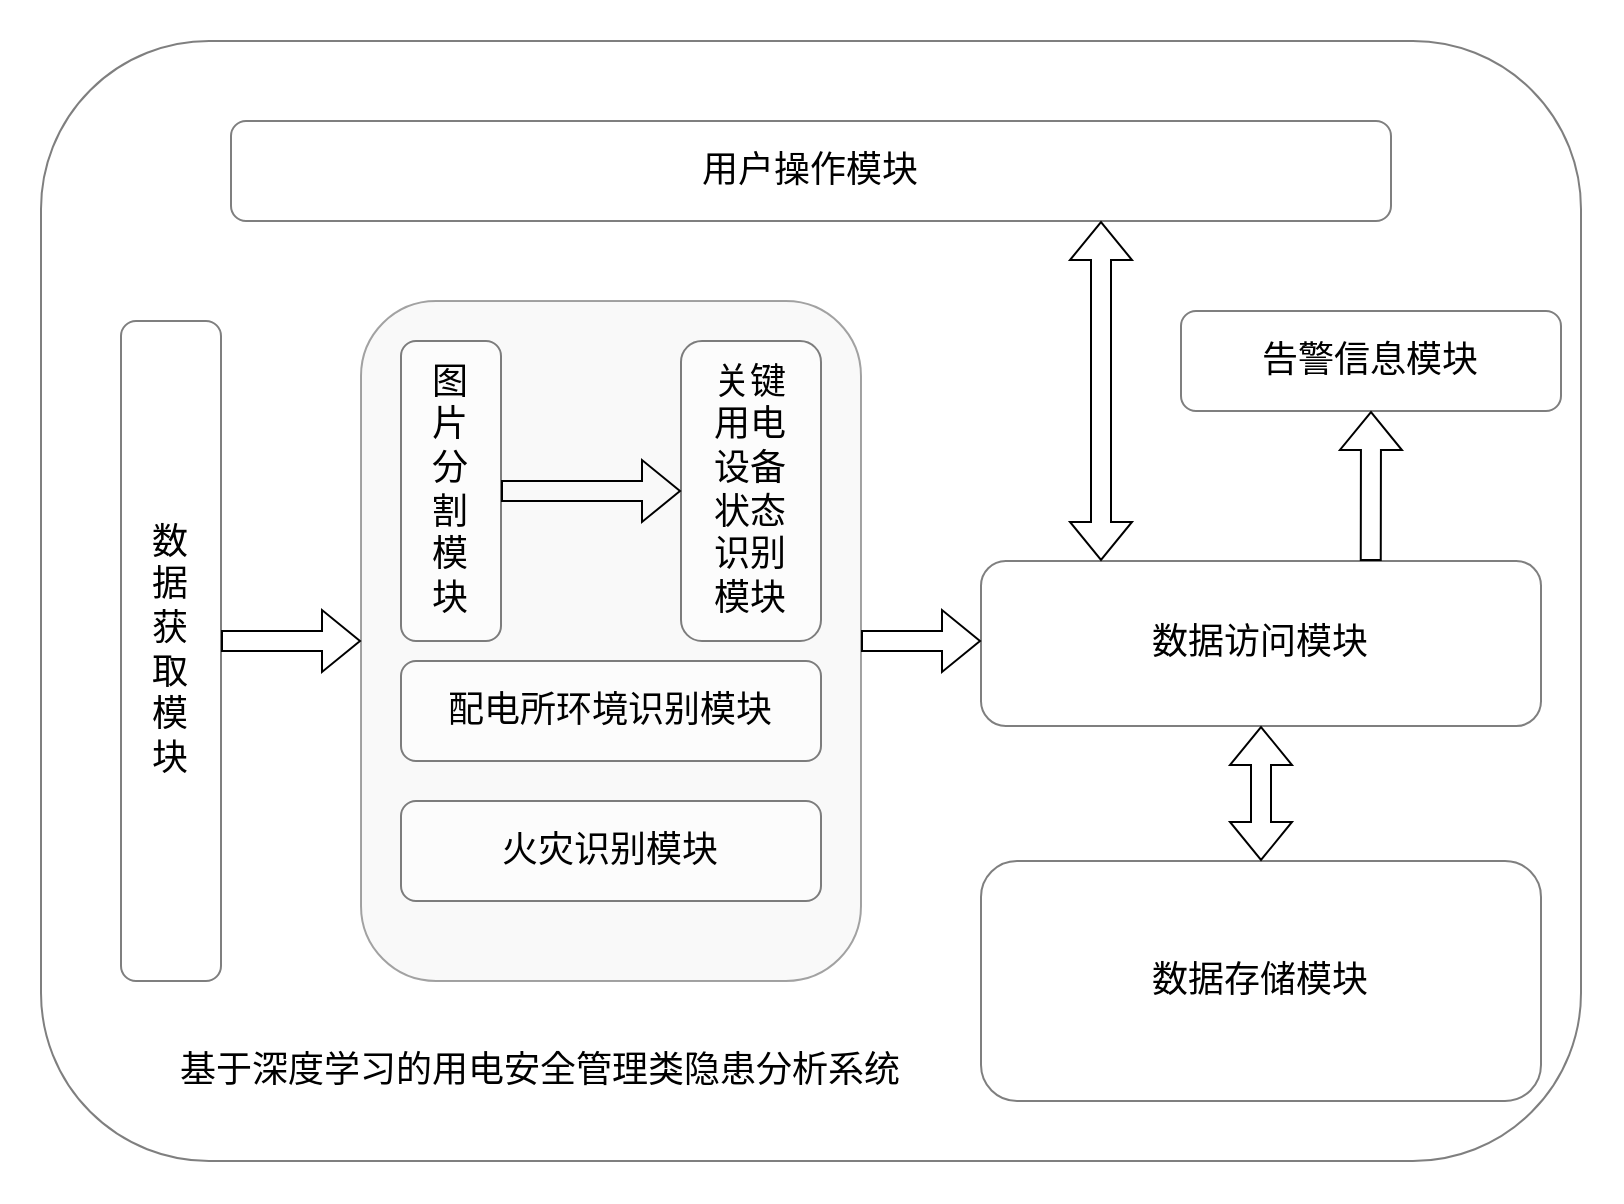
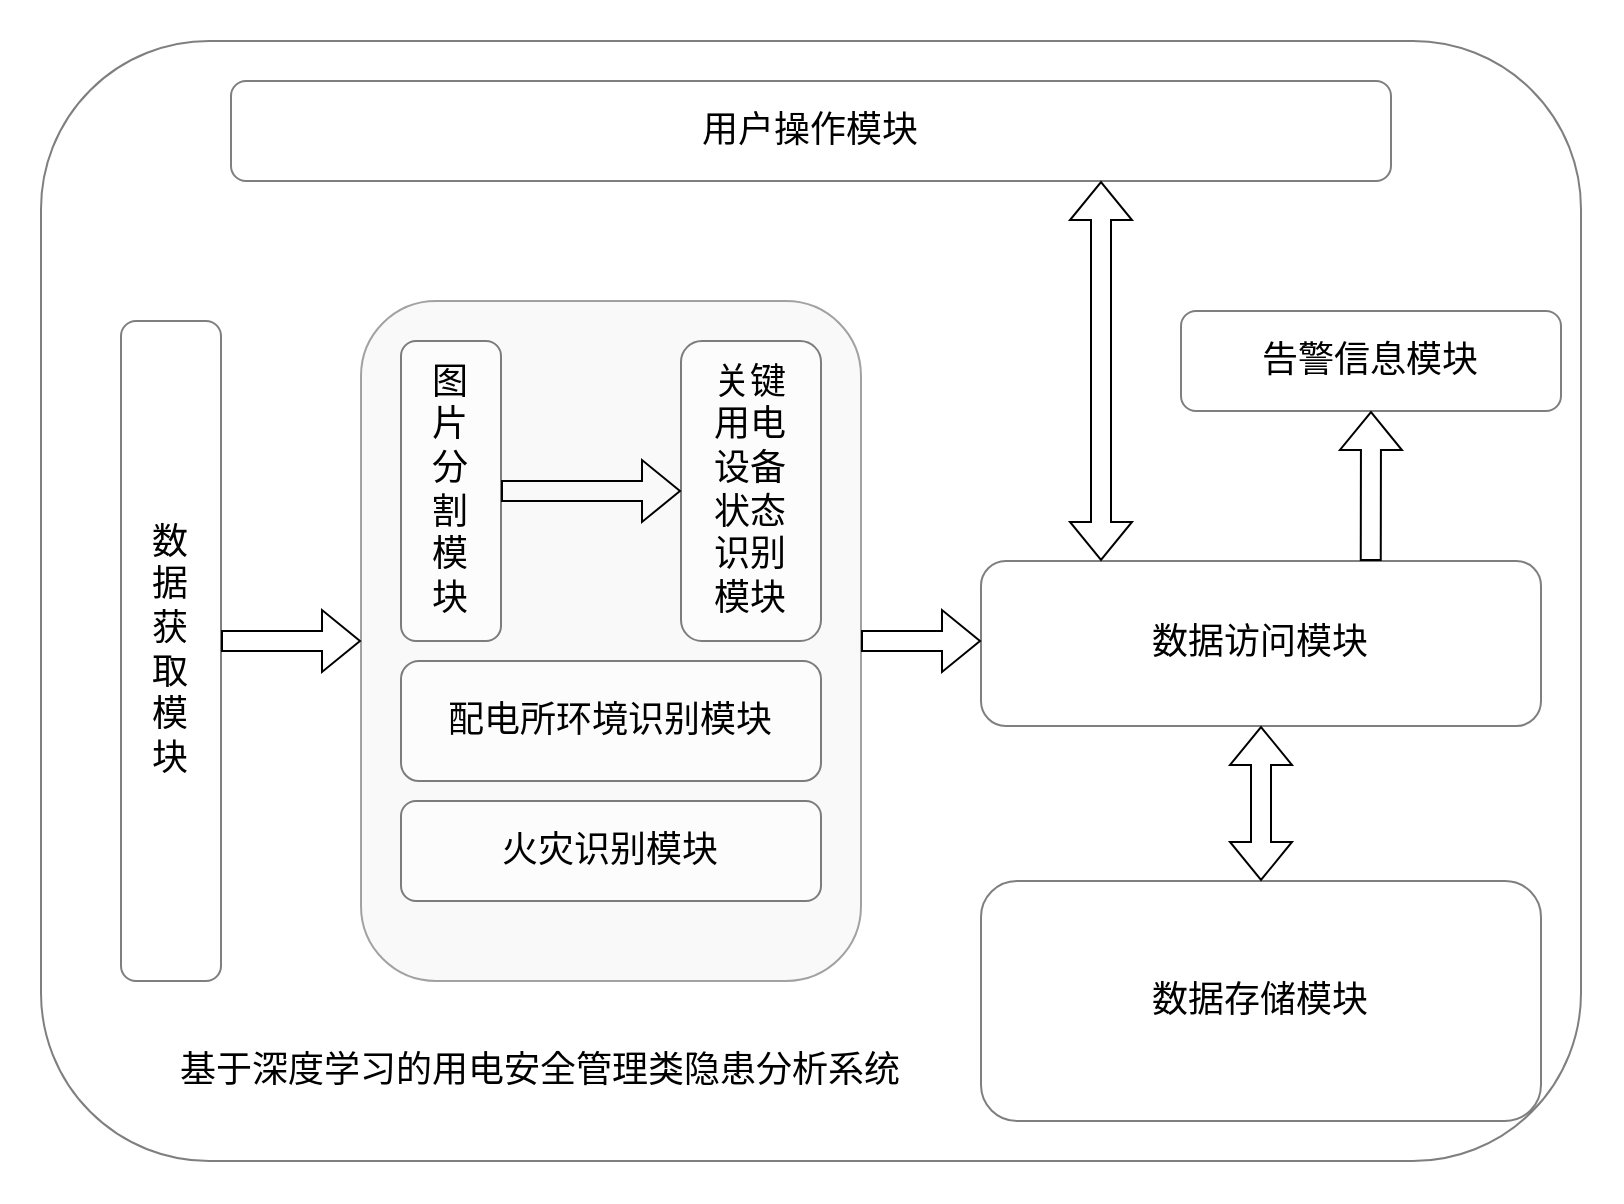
(811, 171) -> (811, 131)
(611, 711) -> (611, 721)
(1261, 981) -> (1261, 1001)
